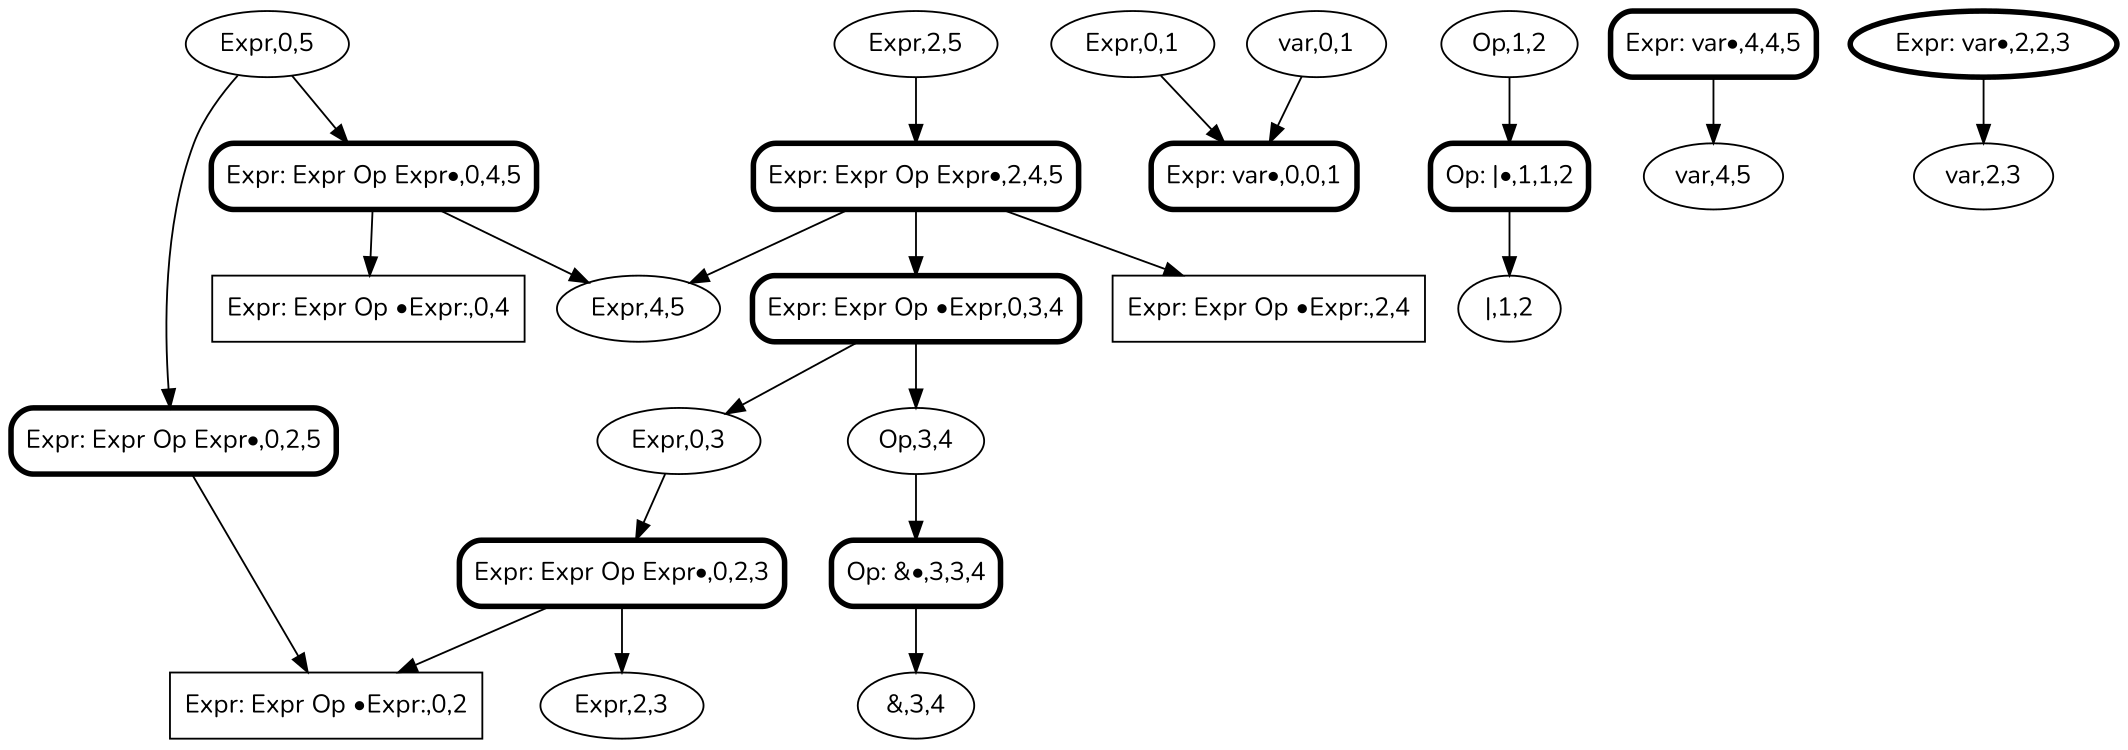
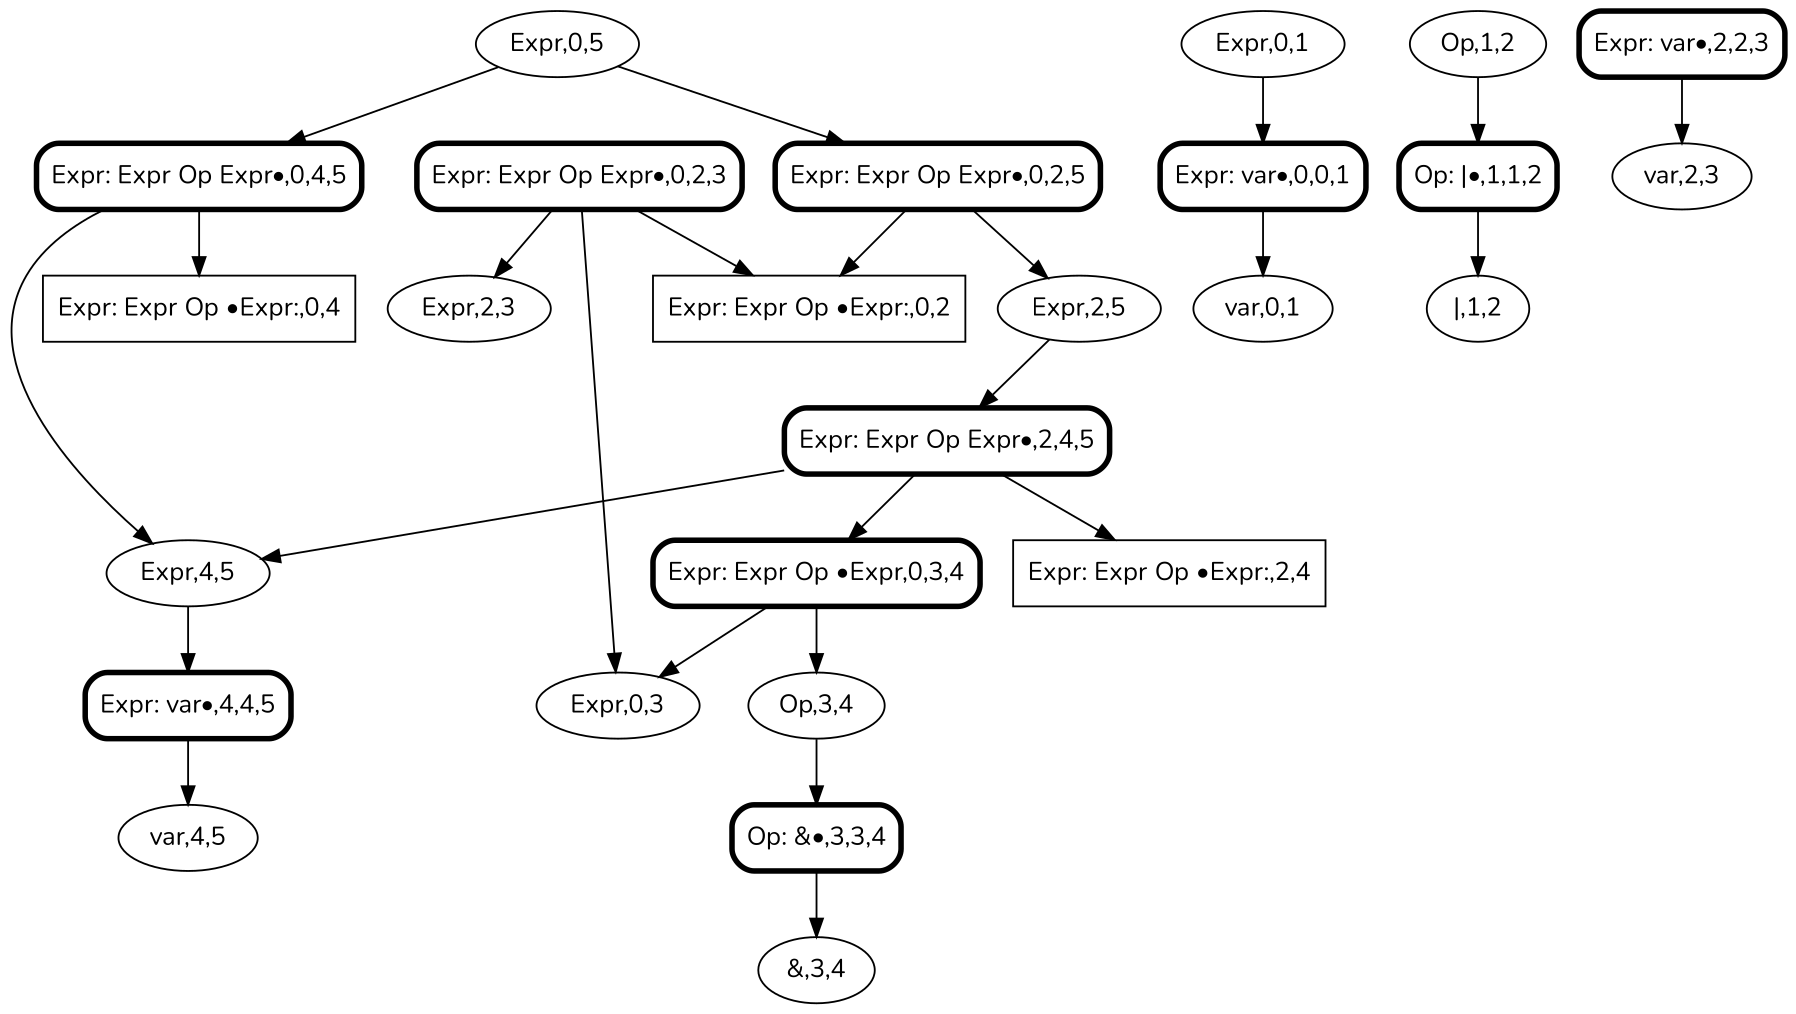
(1984, 44) -> (1682, 44)
(1290, 101) -> (1263, 234)
none -> (1003, 238)
(654, 498) -> (598, 431)
none -> (188, 630)
